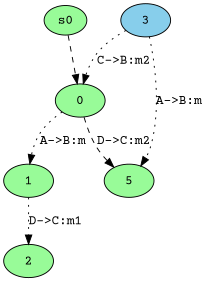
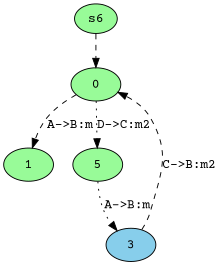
(65, 20) -> (96, 19)
(101, 49) -> (162, 158)
(156, 98) -> (101, 204)
(42, 130) -> (51, 113)
(93, 140) -> (97, 120)
(29, 261) -> none
